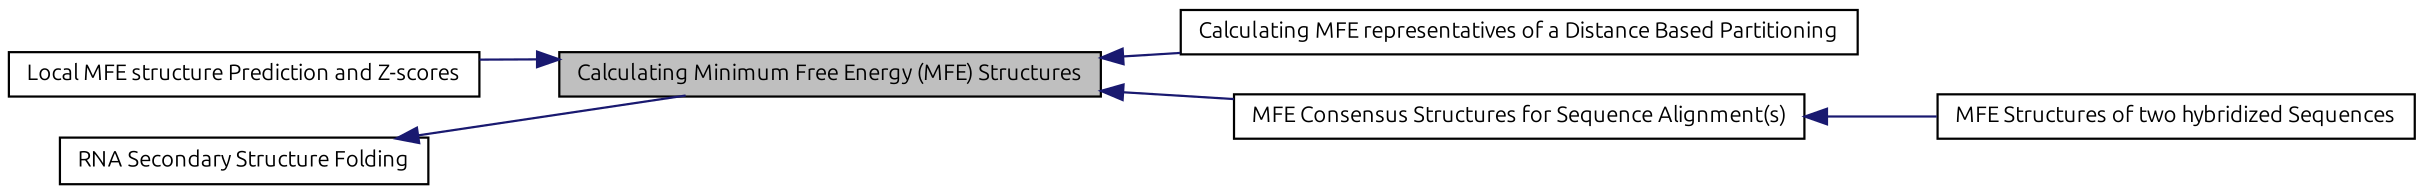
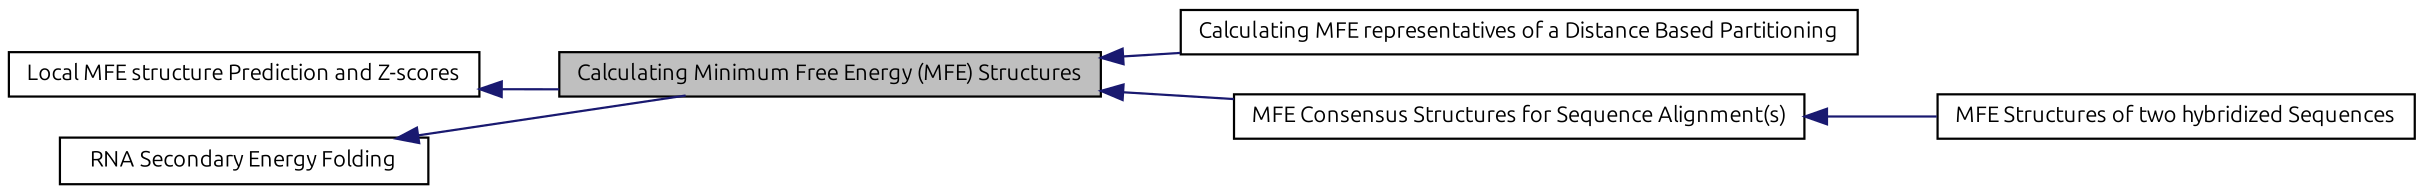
(508, 59) -> (531, 89)
(244, 161) -> (244, 161)
